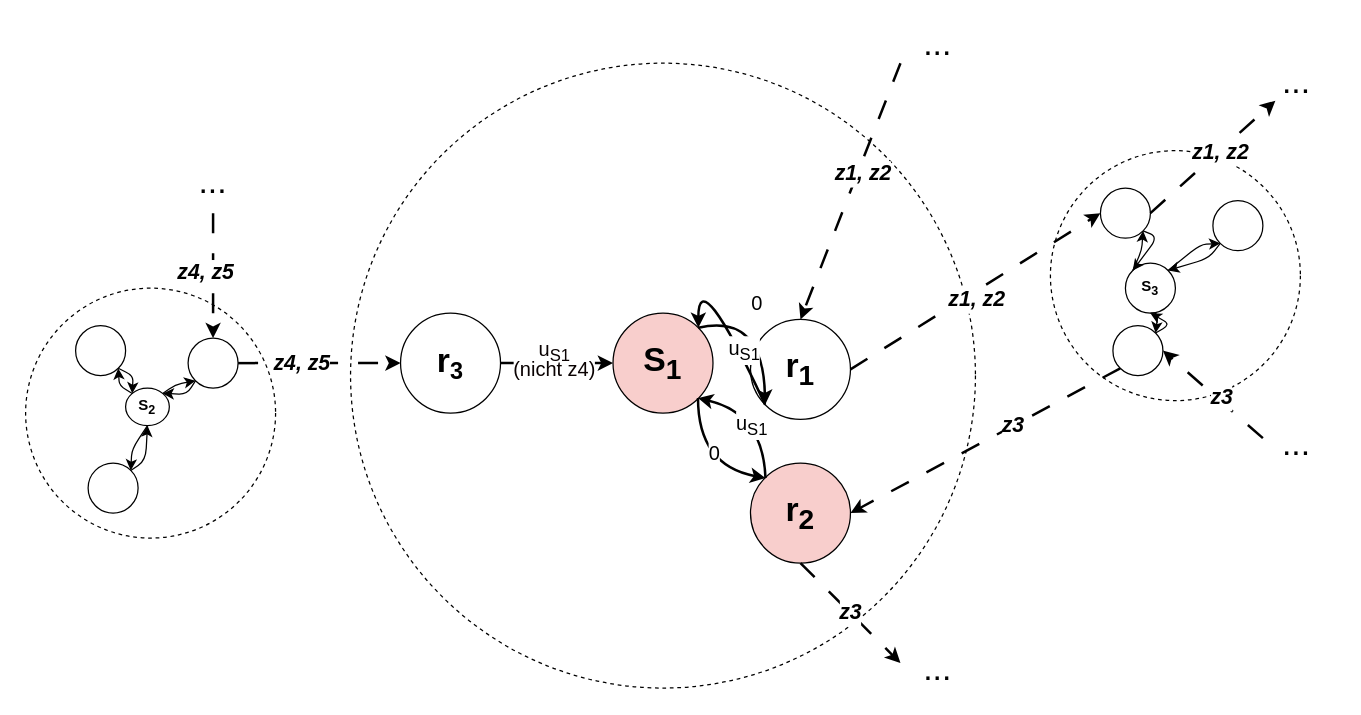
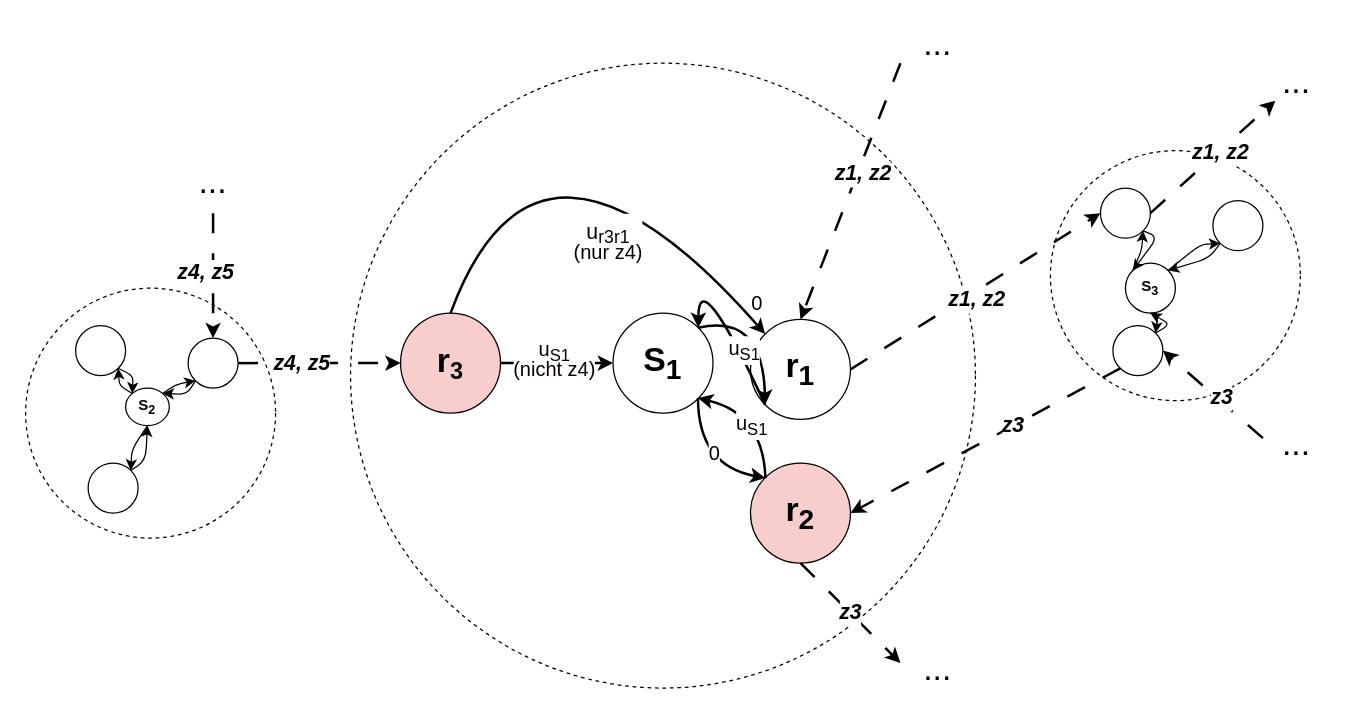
none -> (514, 215)
(451, 363) -> (451, 363)
(663, 363) -> (663, 363)
